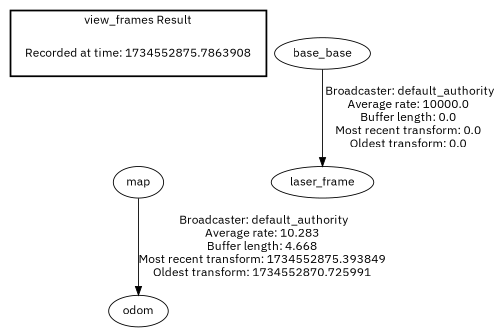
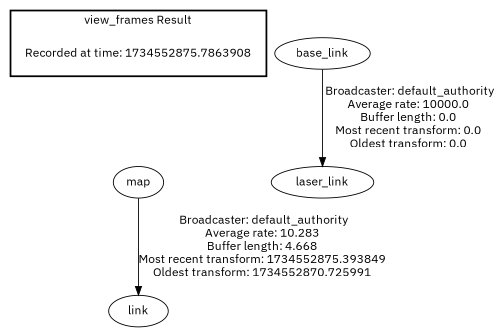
(323, 53) -> (323, 53)
(323, 182) -> (323, 182)
(138, 311) -> (138, 311)
